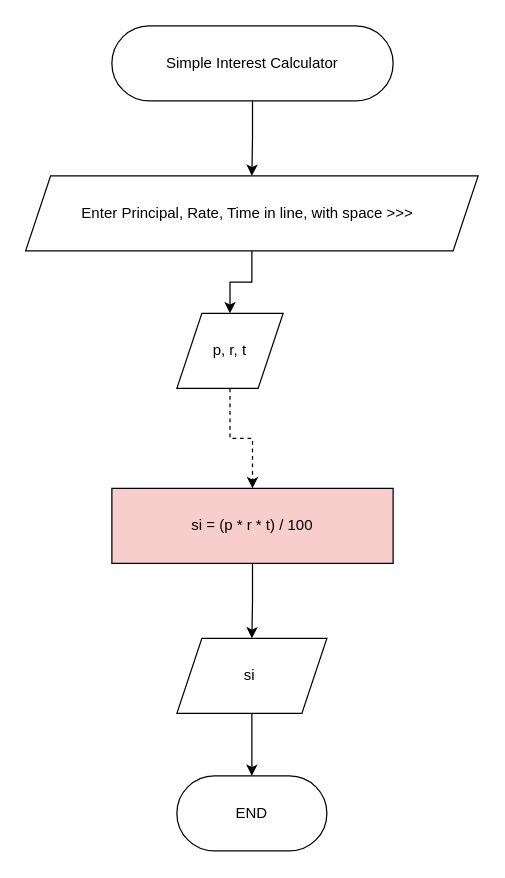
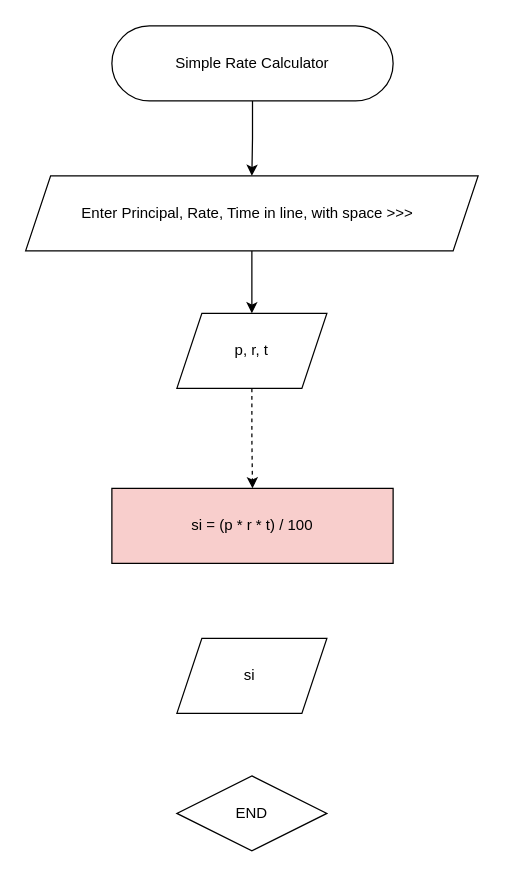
(253, 63) -> (253, 63)
(230, 351) -> (252, 351)
(253, 597) -> none
(252, 740) -> none
(252, 813) -> (252, 813)
